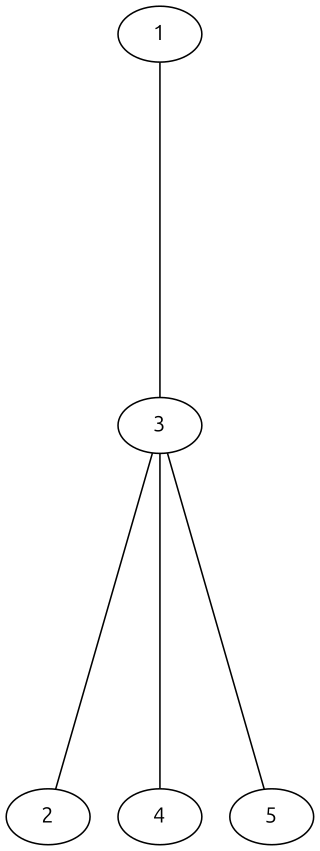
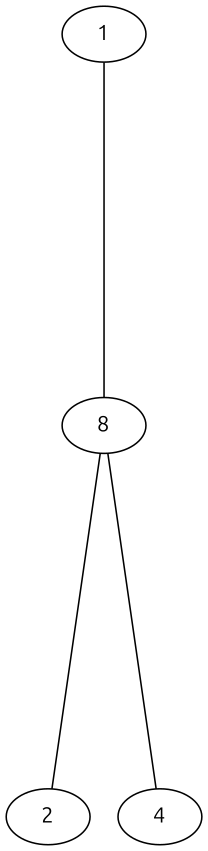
(160, 425) -> (104, 425)
(272, 817) -> none
